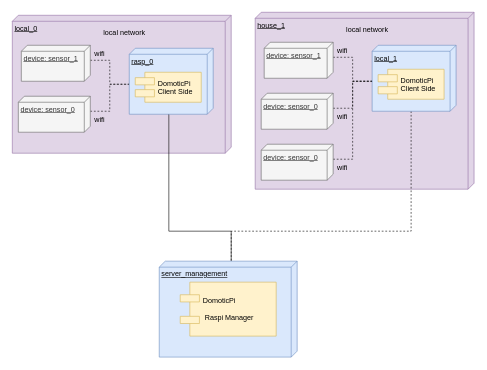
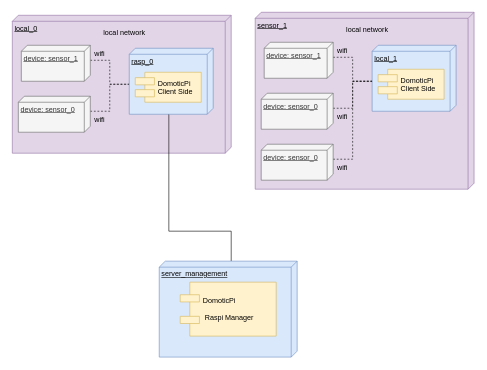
(272, 26) -> (274, 26)
(382, 231) -> none
